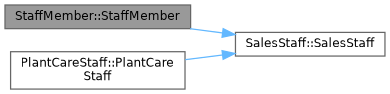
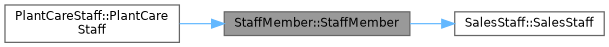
(204, 57) -> (196, 24)
